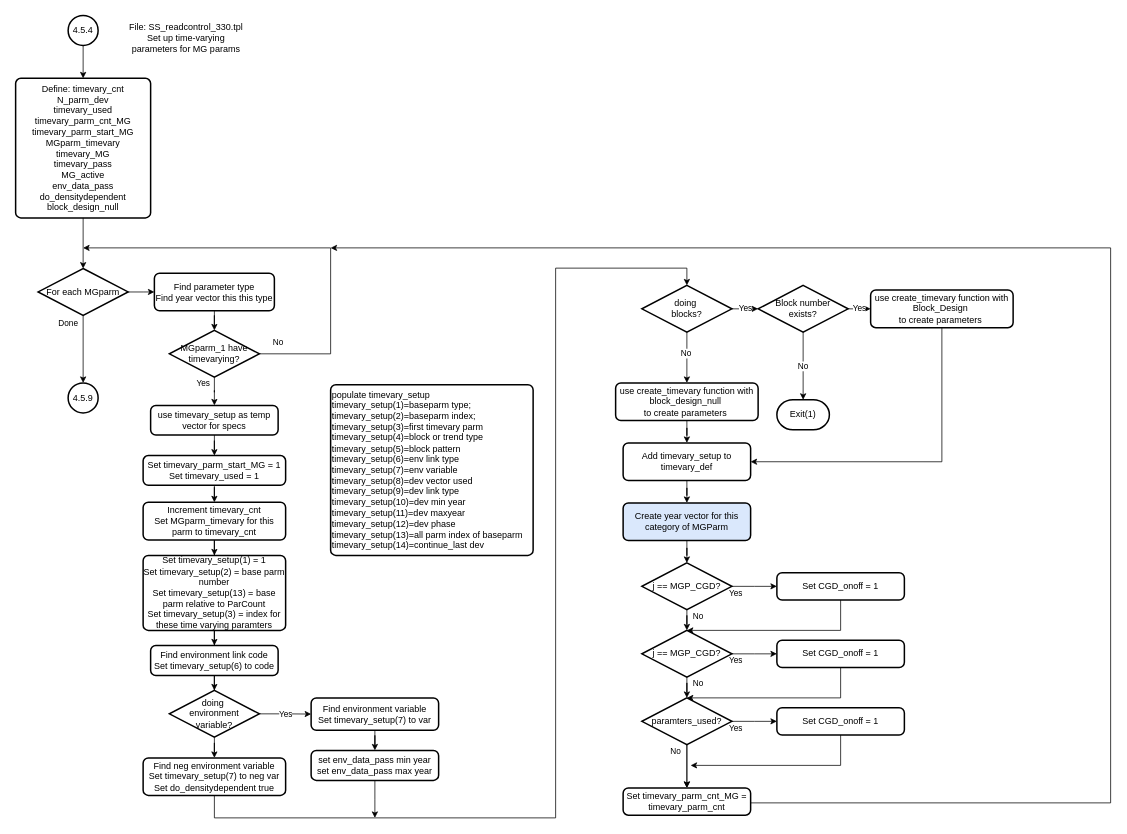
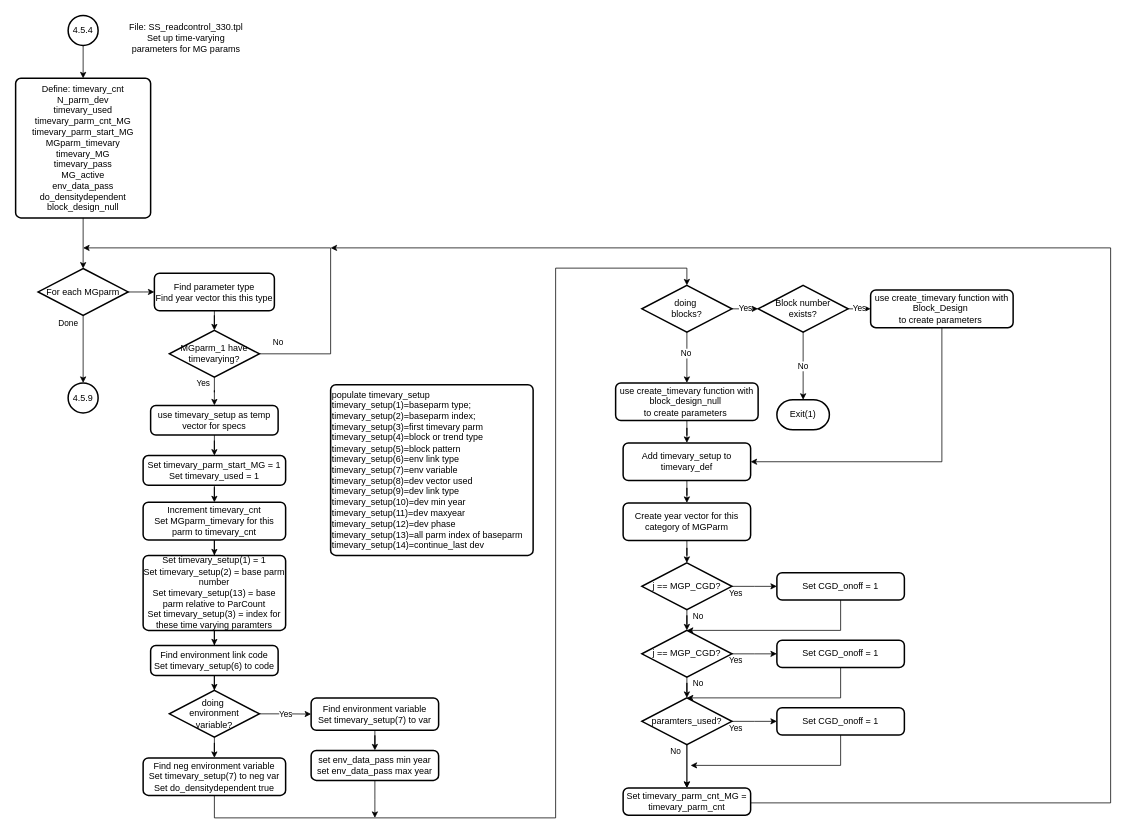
(687, 522) -> (687, 522)
